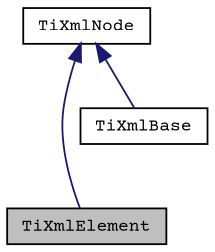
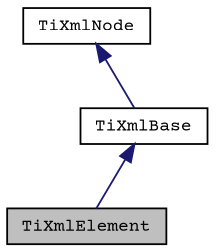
(63, 135) -> (111, 184)
